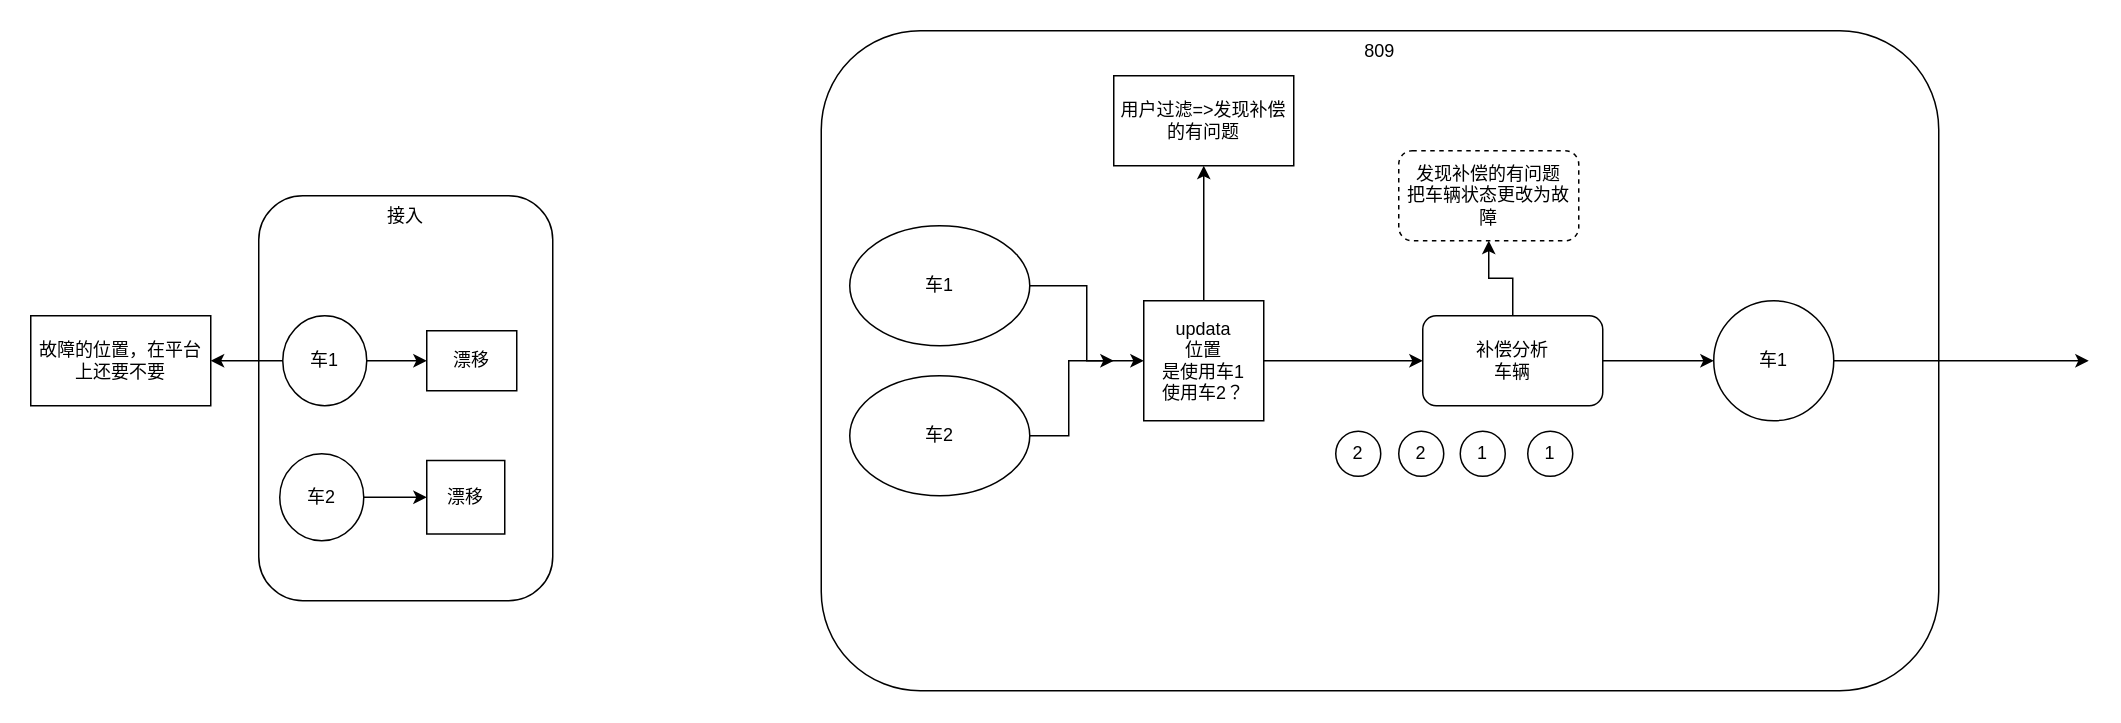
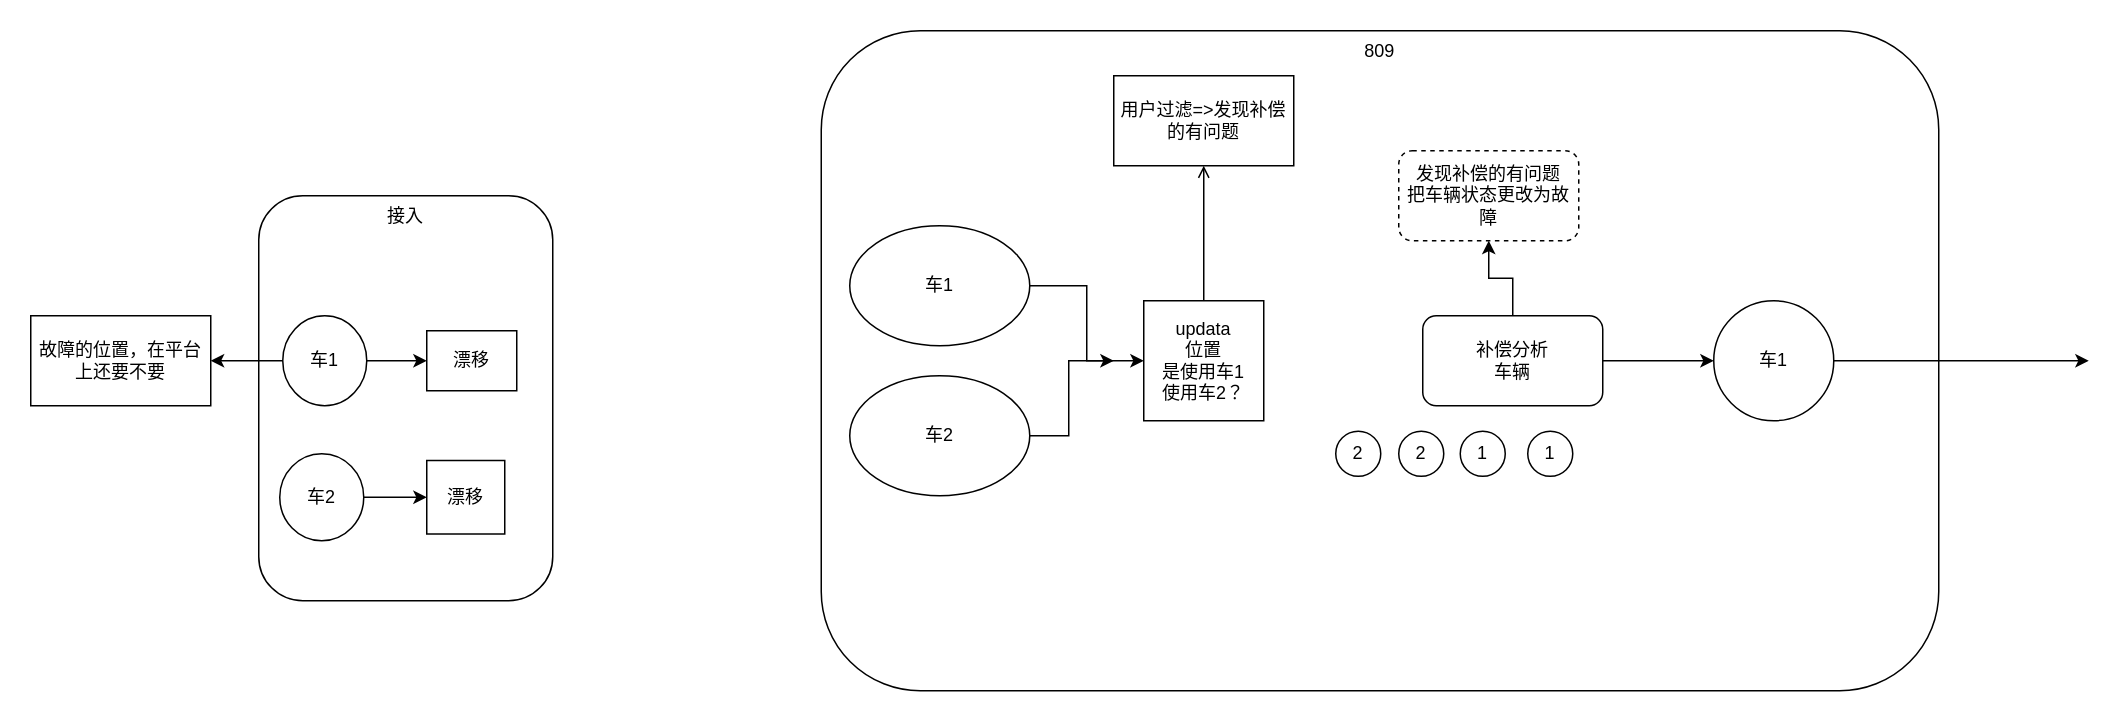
(1204, 177) -> (1204, 174)
(1338, 361) -> none
